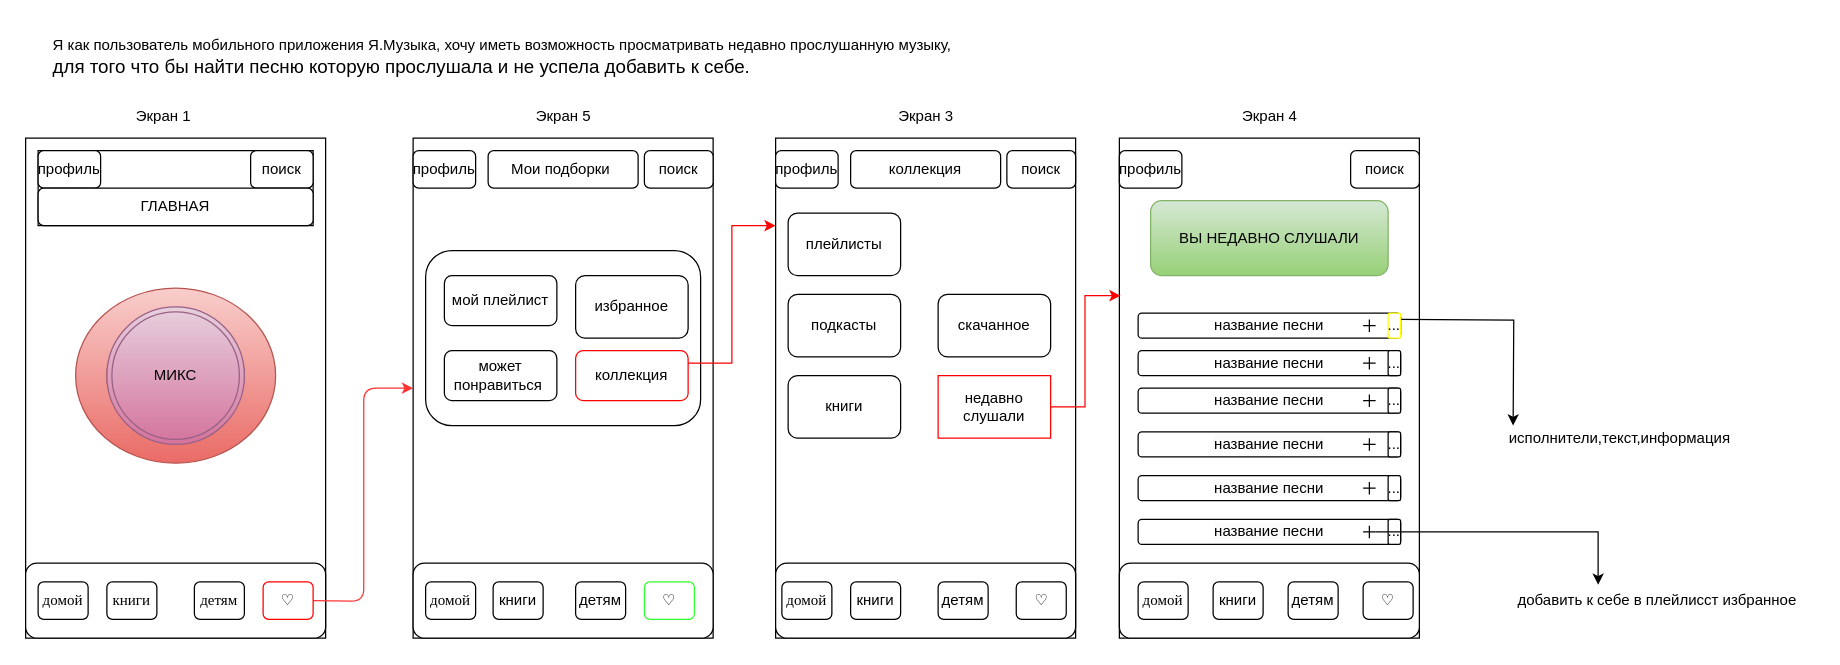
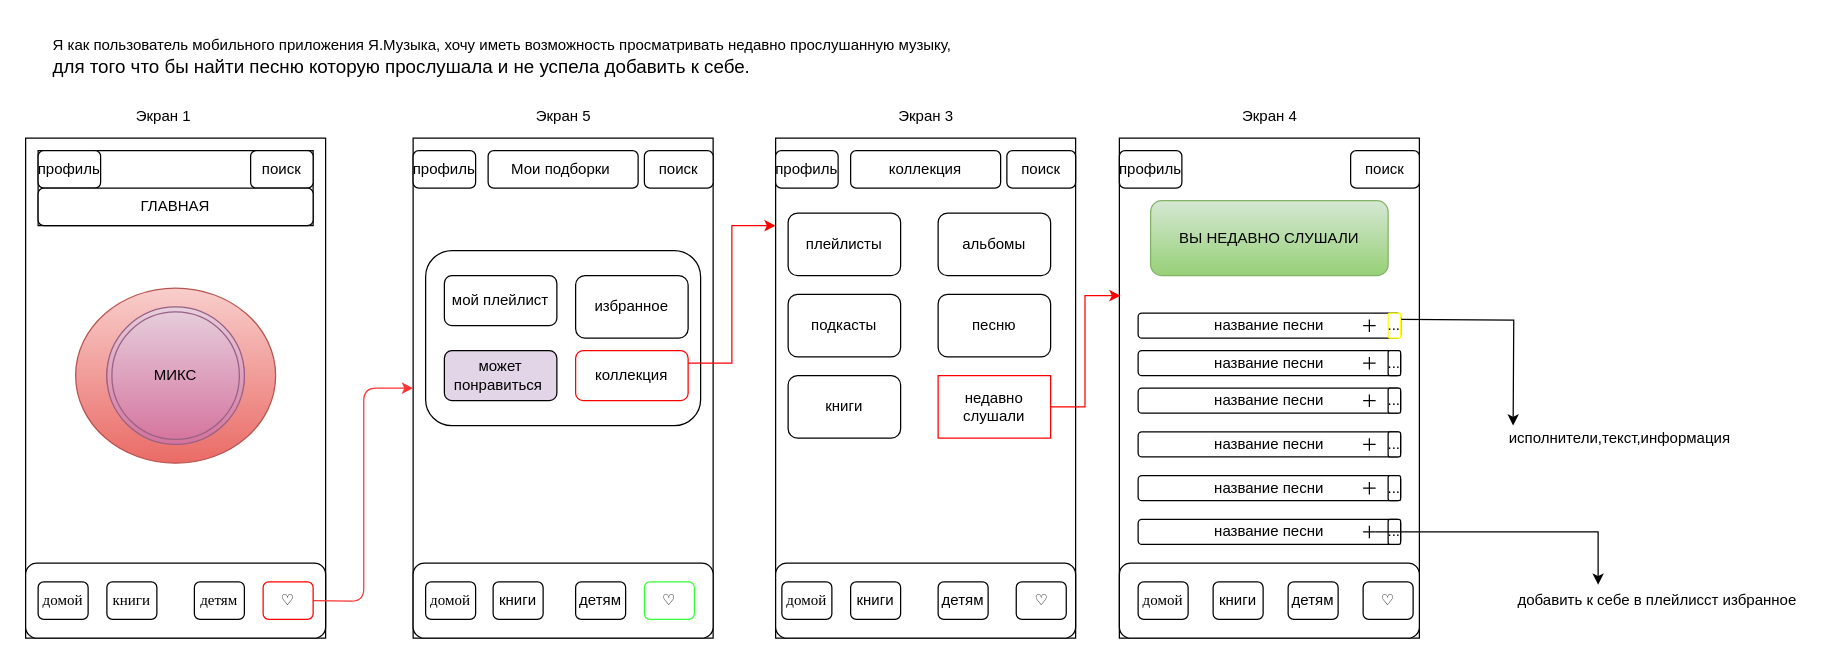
none -> (994, 244)
(994, 326) -> (994, 326)
(501, 376) -> (501, 376)
